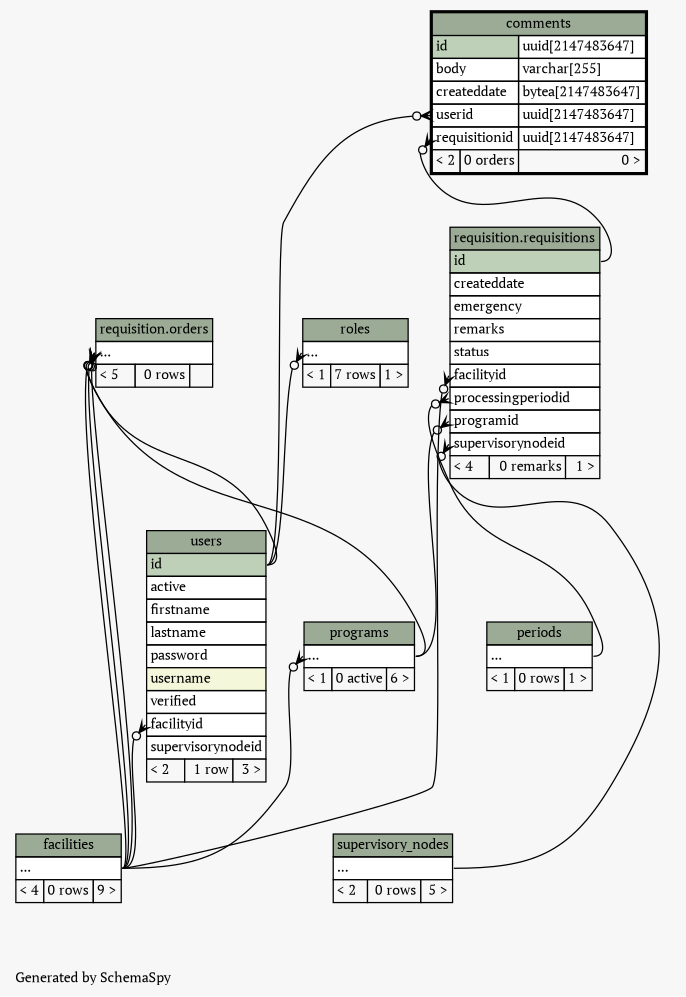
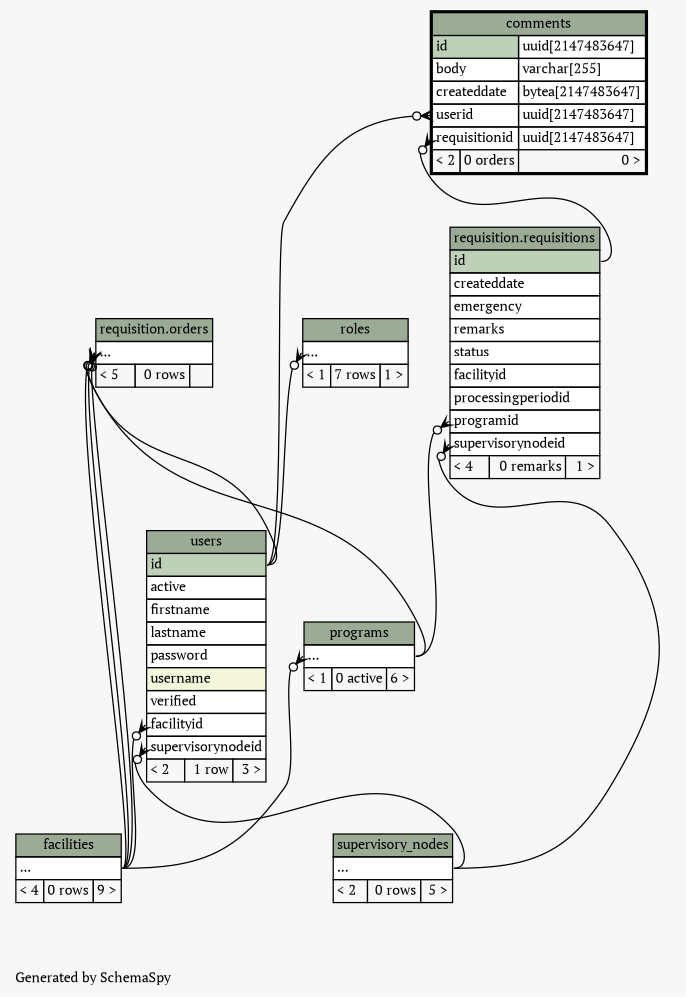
(539, 656) -> none
(437, 751) -> none
none -> (310, 805)
